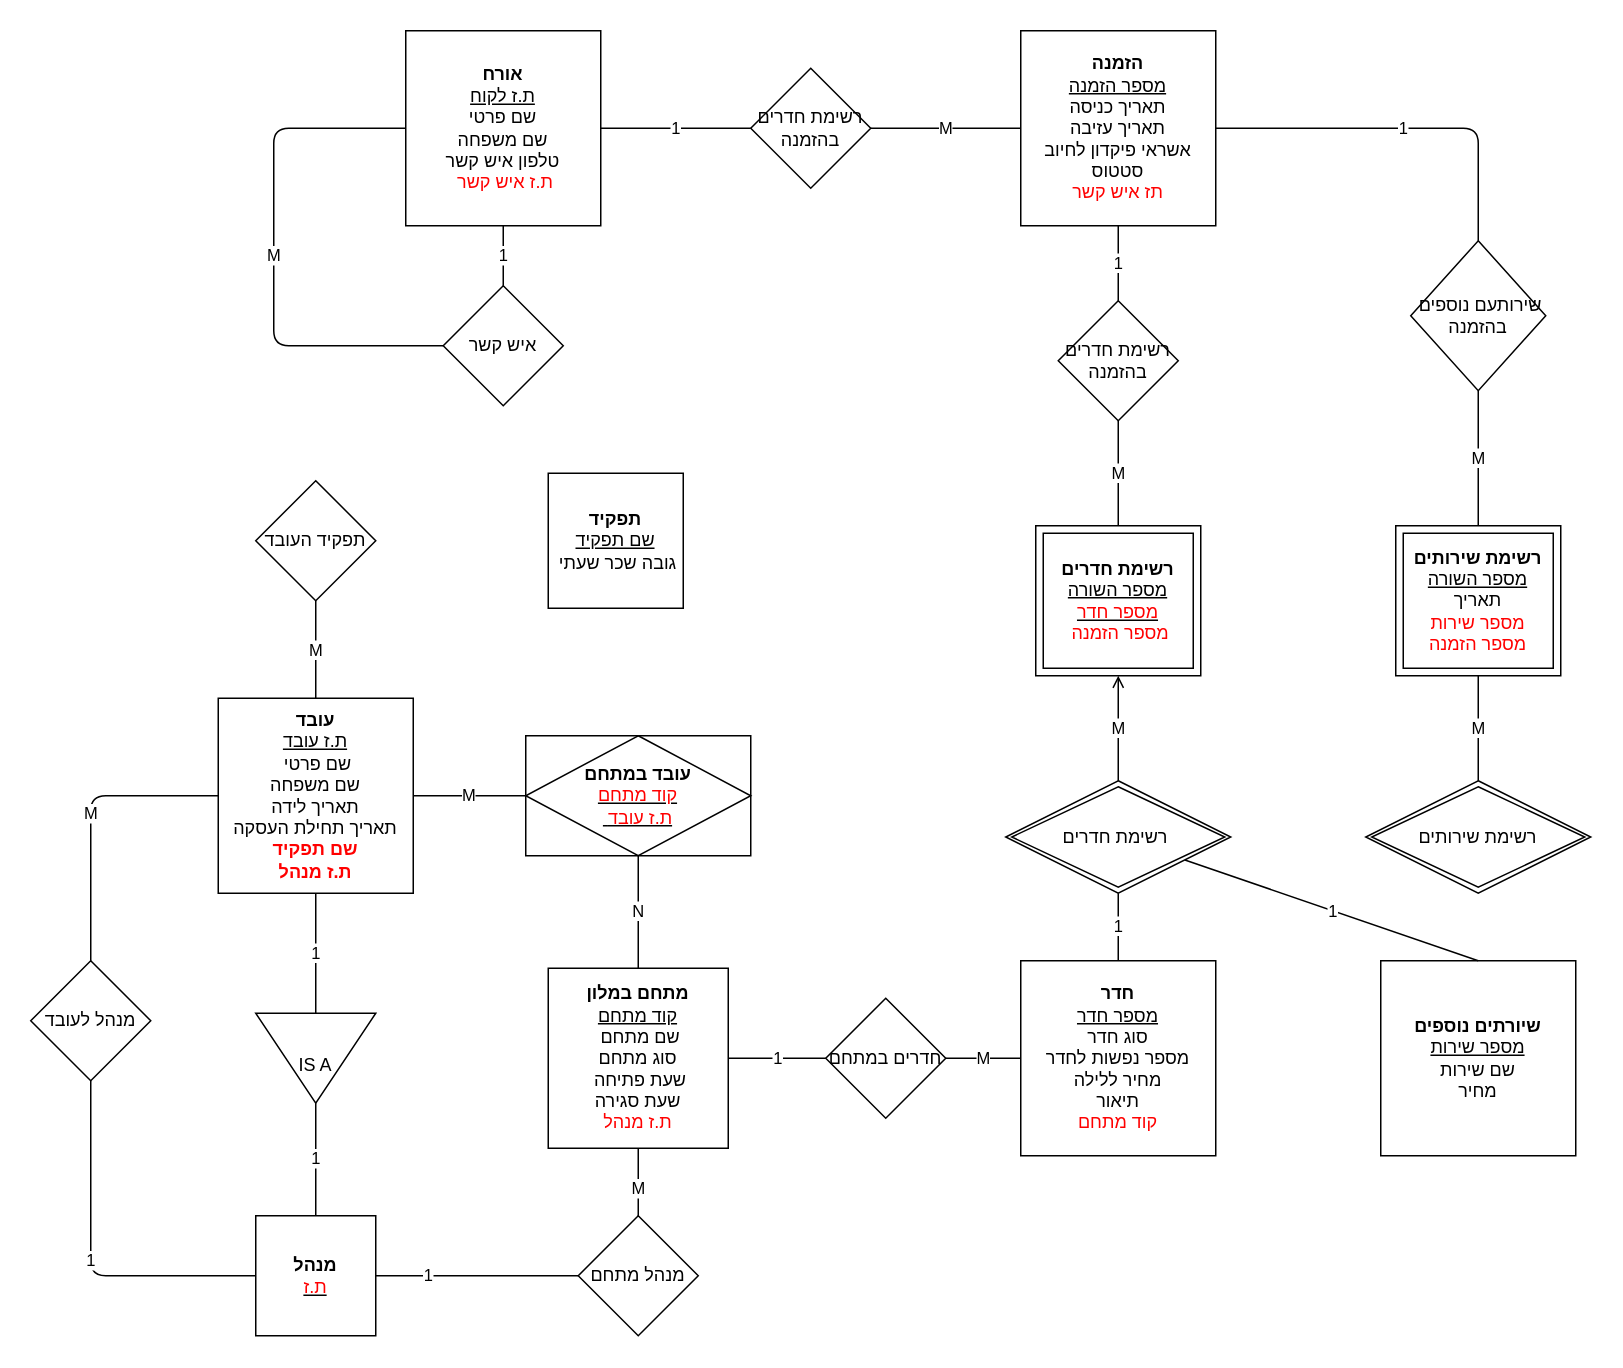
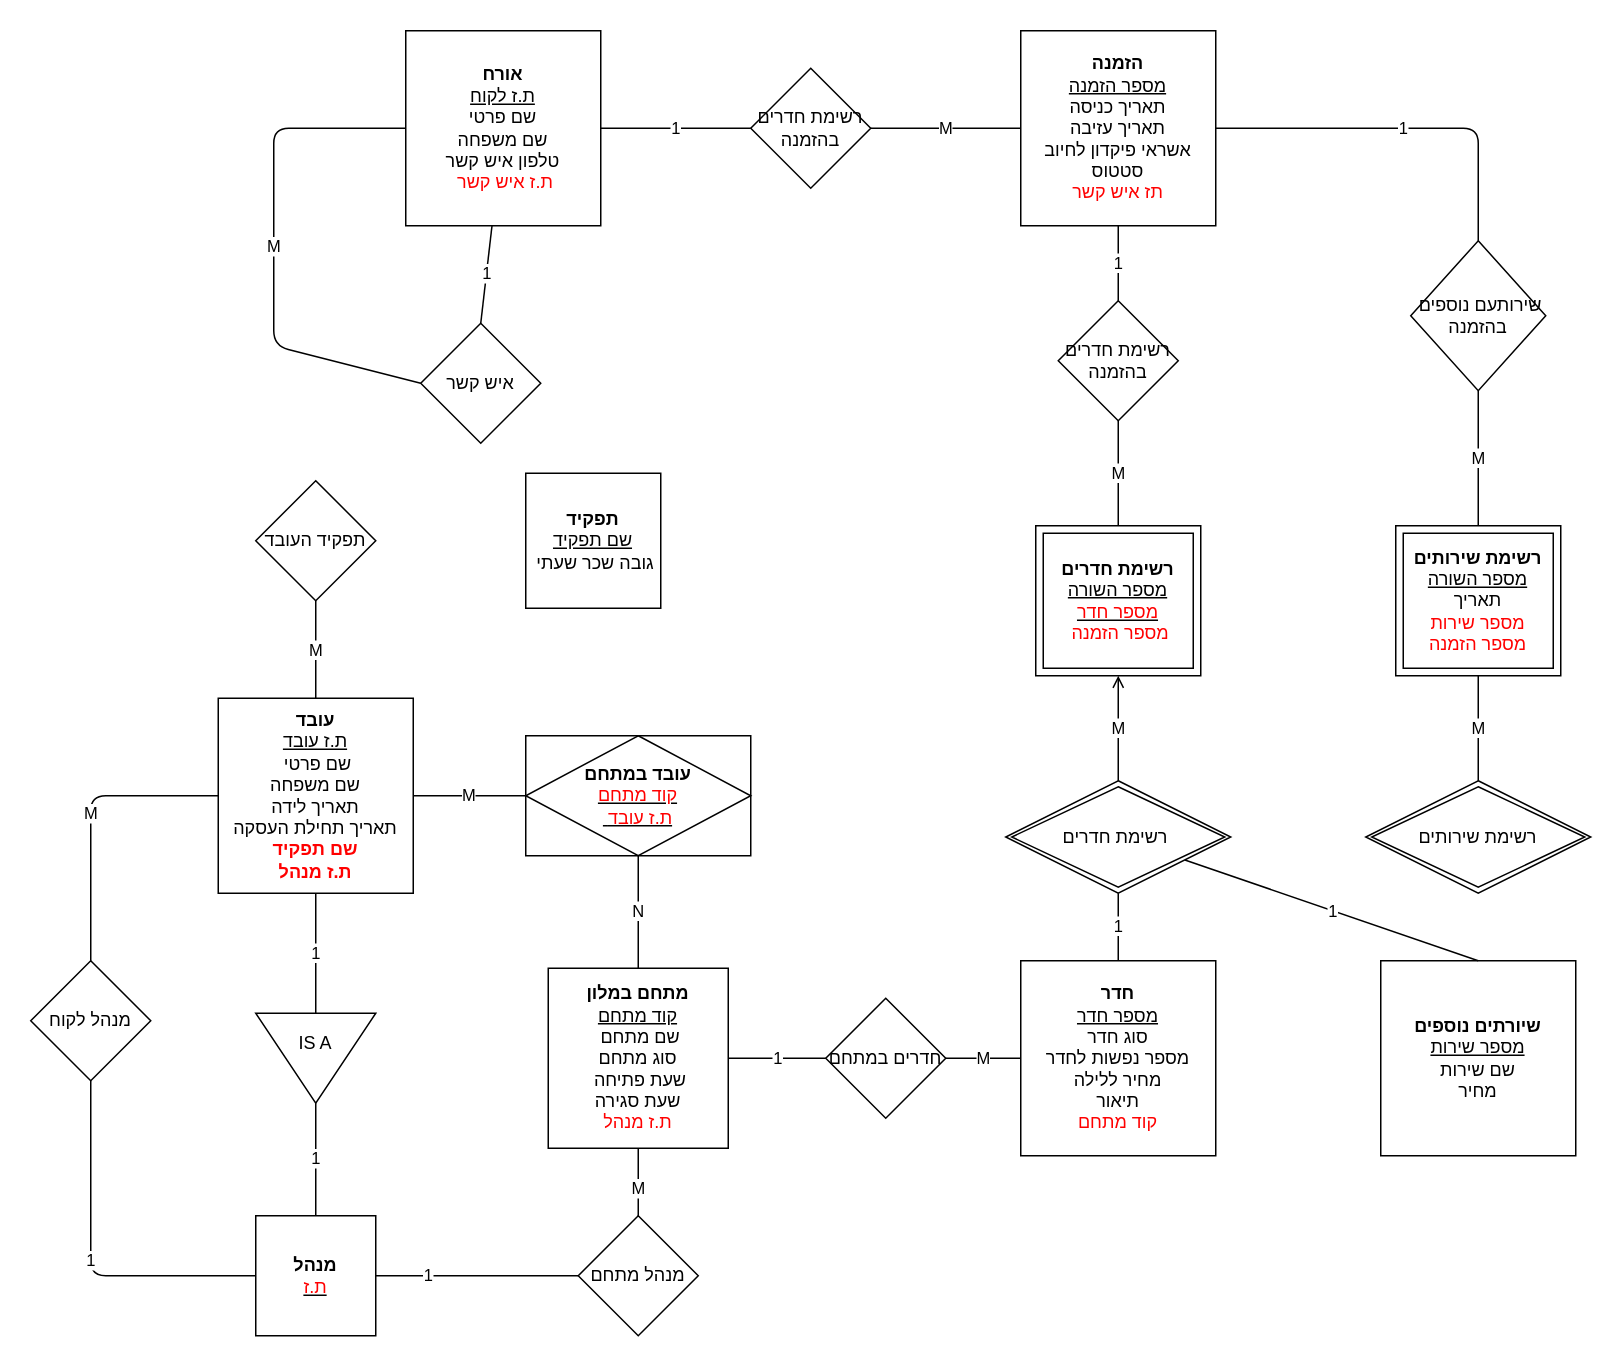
(503, 346) -> (481, 383)
(616, 541) -> (593, 541)
(91, 1021) -> (91, 1021)
(316, 1066) -> (316, 1043)
